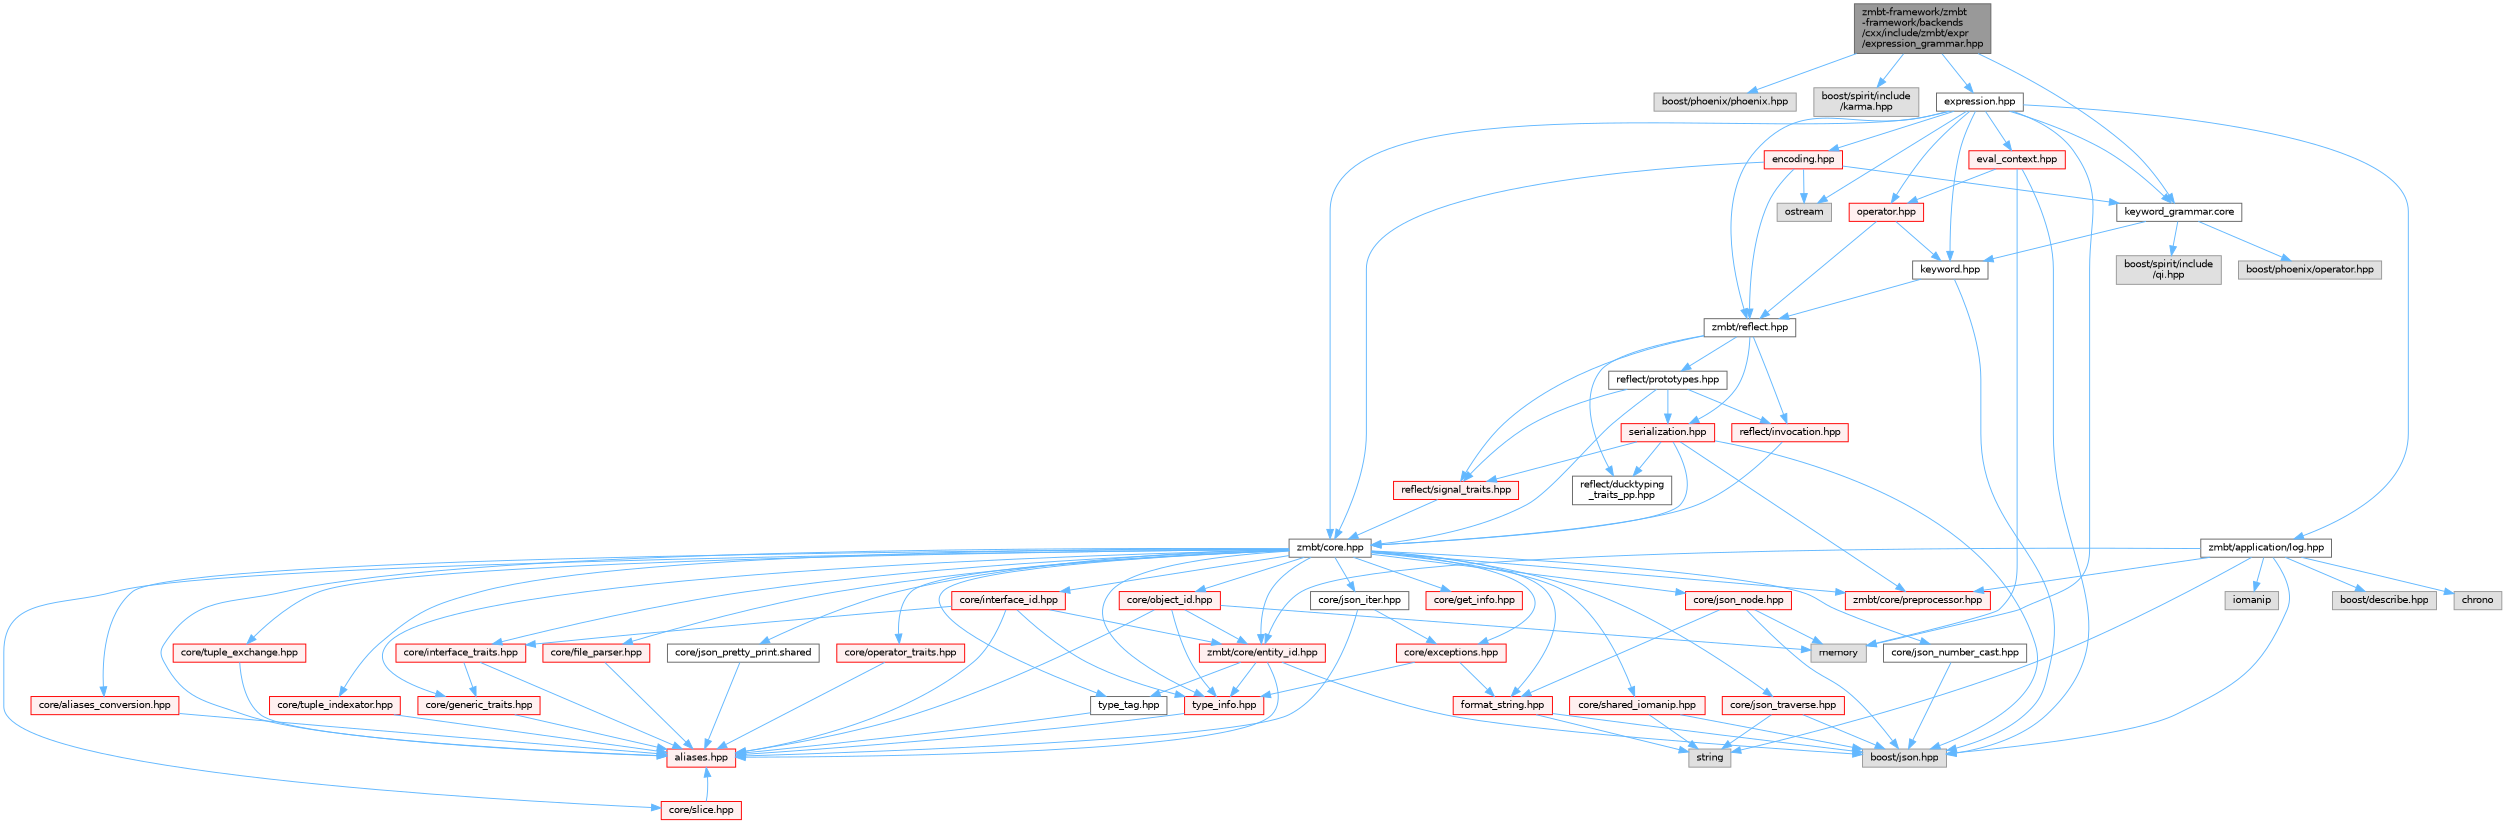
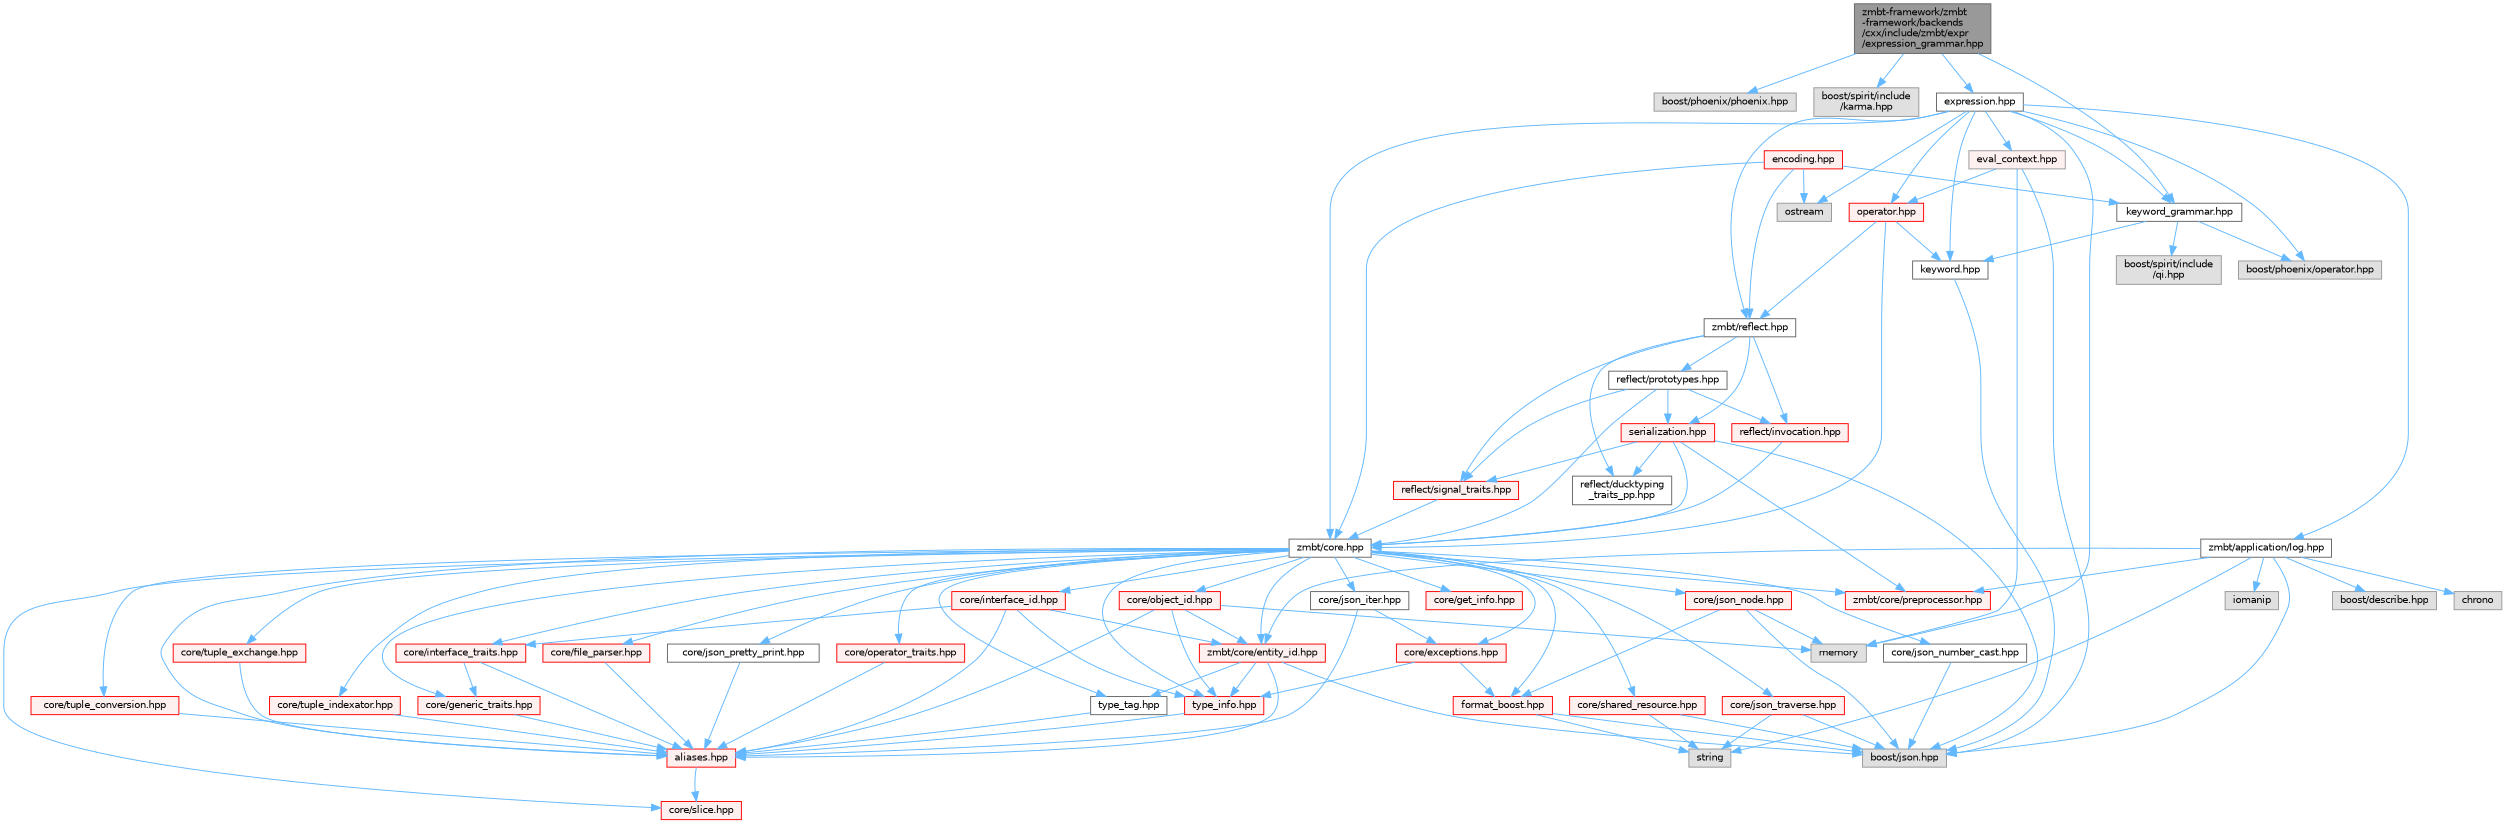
(1896, 130) -> (2173, 160)
(2017, 160) -> (2017, 160)
(2179, 212) -> (2179, 212)
(1855, 298) -> none
none -> (1753, 515)
(743, 653) -> (743, 653)
(105, 706) -> (105, 706)
(1503, 706) -> (1503, 706)
(1637, 706) -> (1637, 706)
(708, 789) -> (695, 780)
